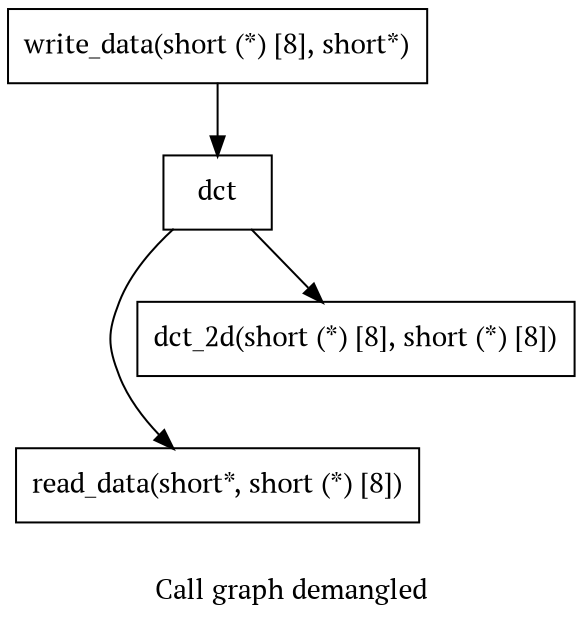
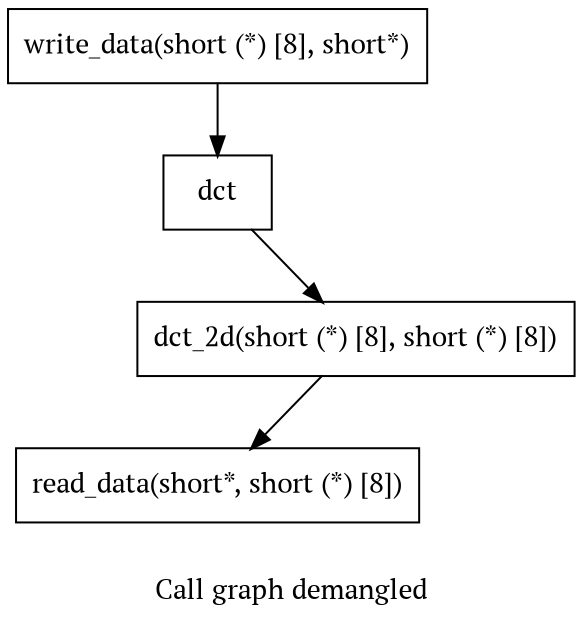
(111, 329) -> (294, 405)
